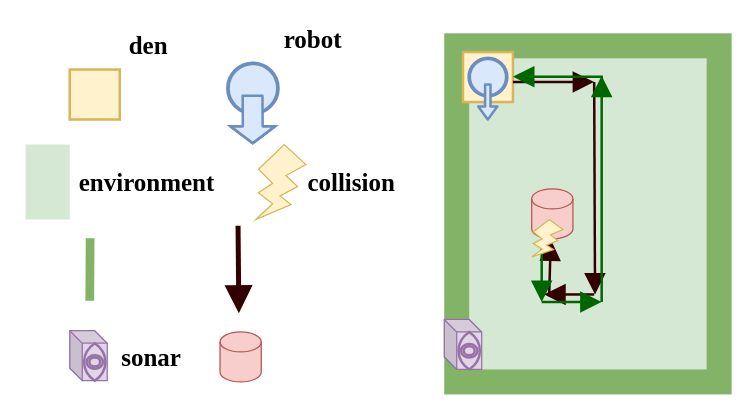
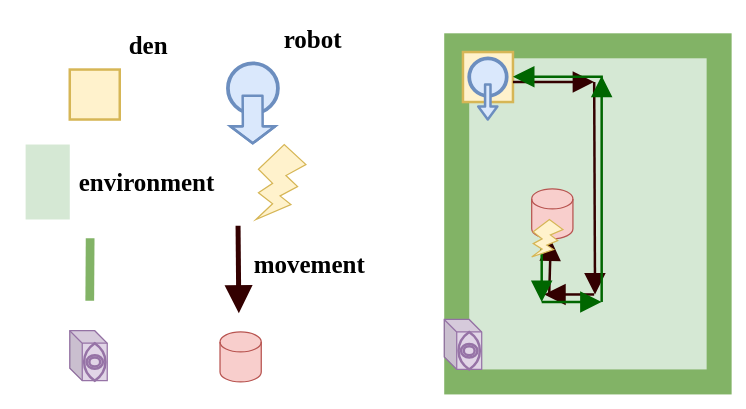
(358, 182) -> none
none -> (331, 263)
(146, 357) -> none
